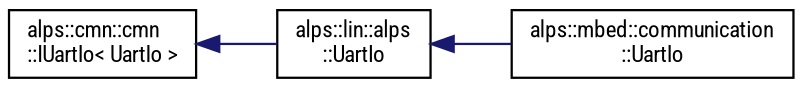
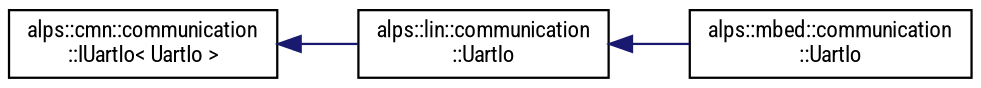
(103, 44) -> (143, 44)
(354, 44) -> (484, 44)
